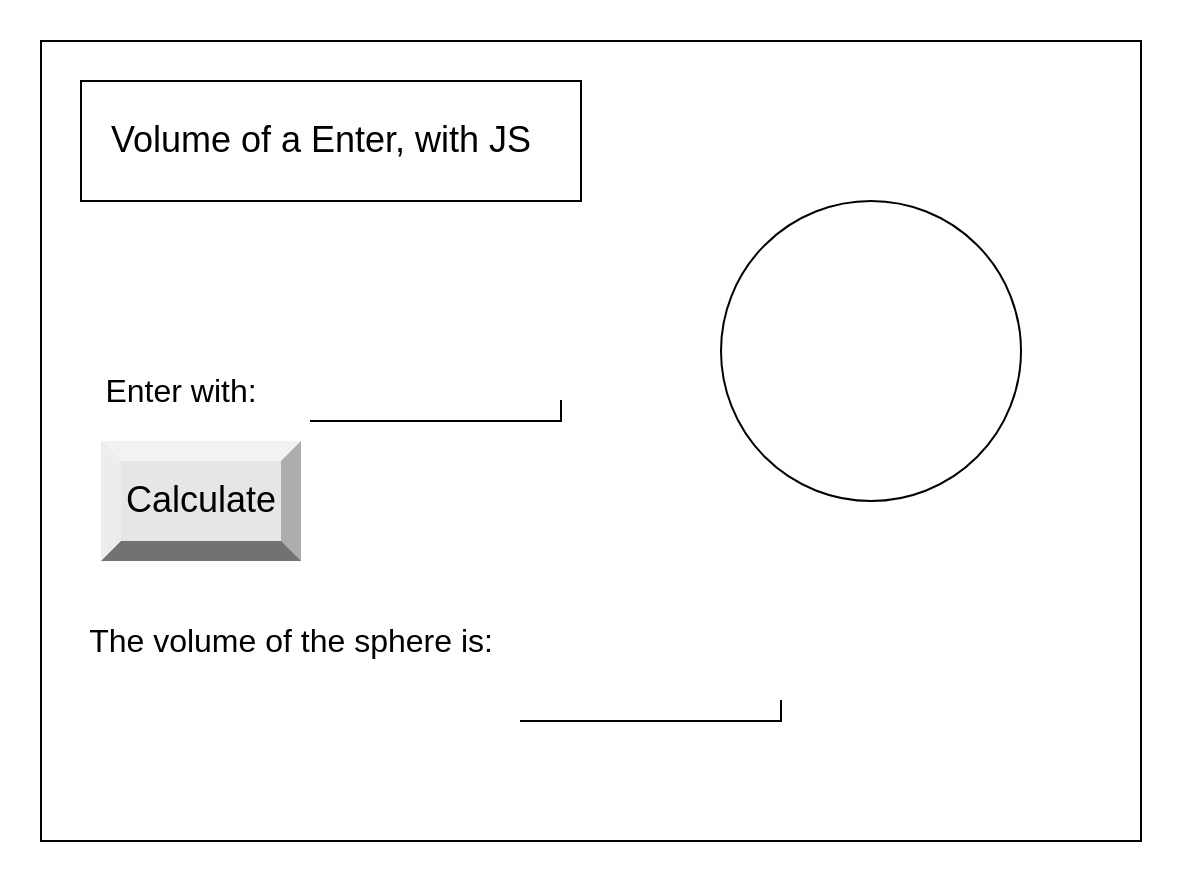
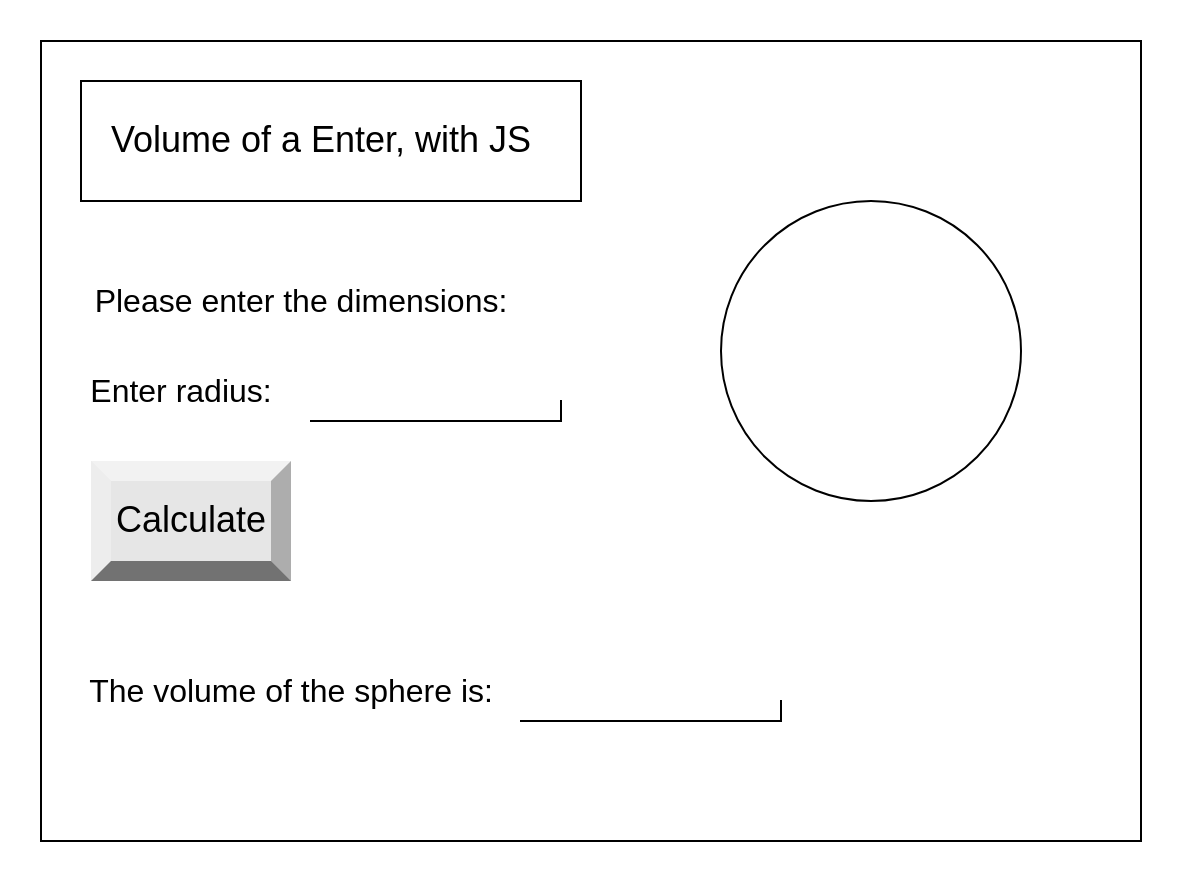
none -> (301, 301)
(182, 391) -> (182, 391)
(201, 501) -> (191, 521)
(291, 641) -> (291, 691)
